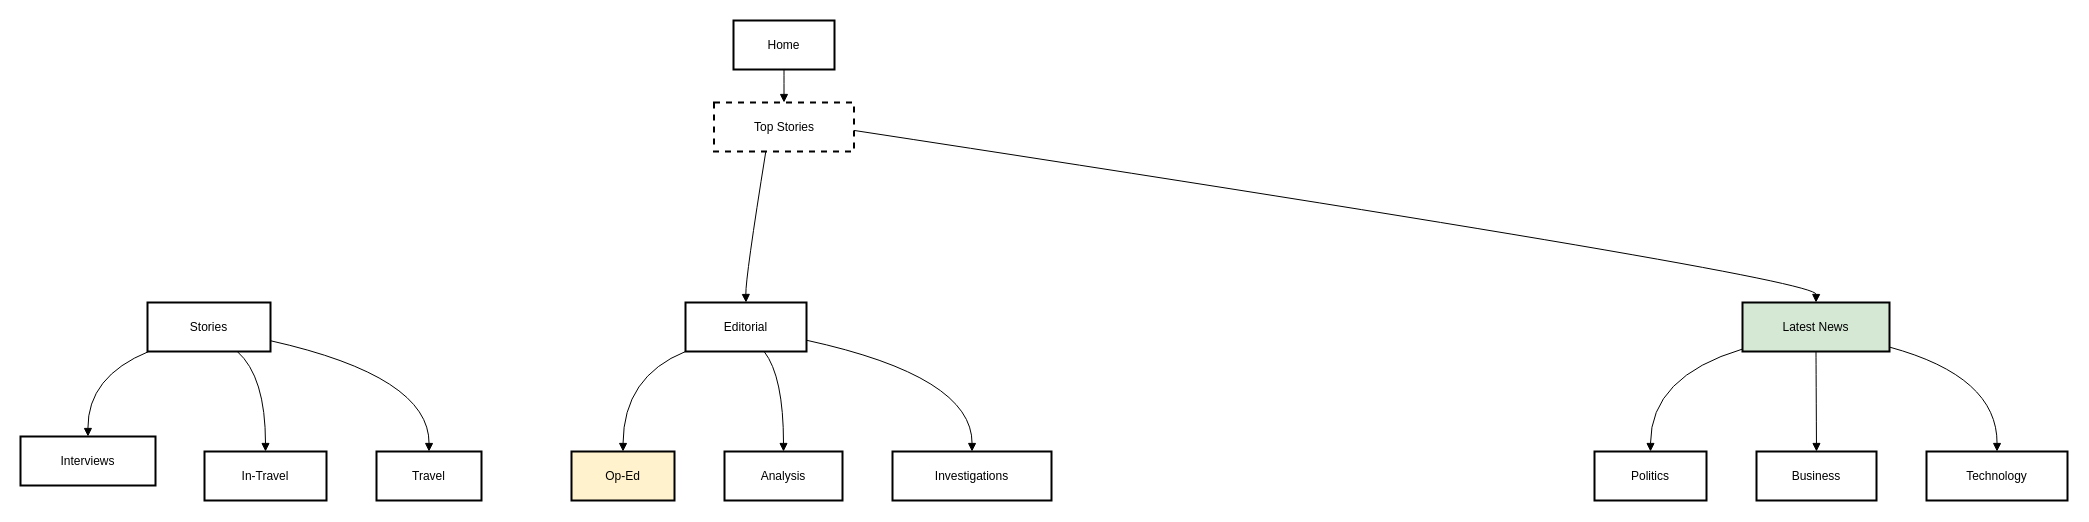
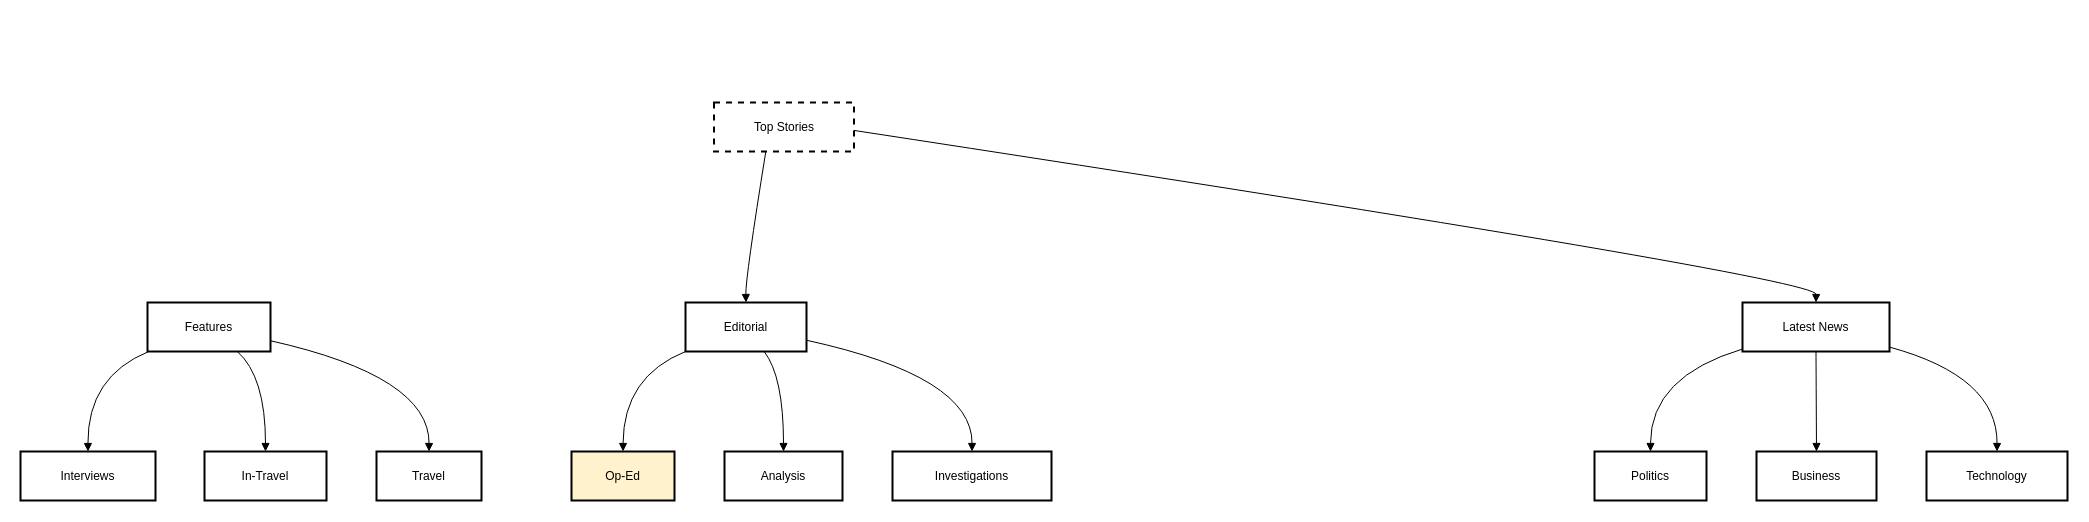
(784, 45) -> none
(784, 82) -> none
(1816, 327) -> (1816, 327)
(209, 328) -> (209, 328)
(88, 461) -> (88, 476)
